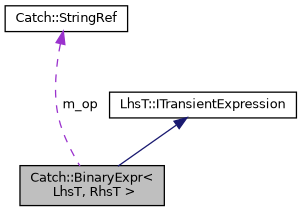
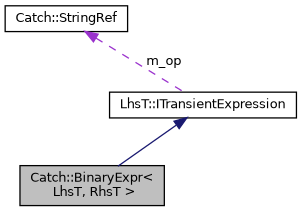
(57, 107) -> (140, 65)
